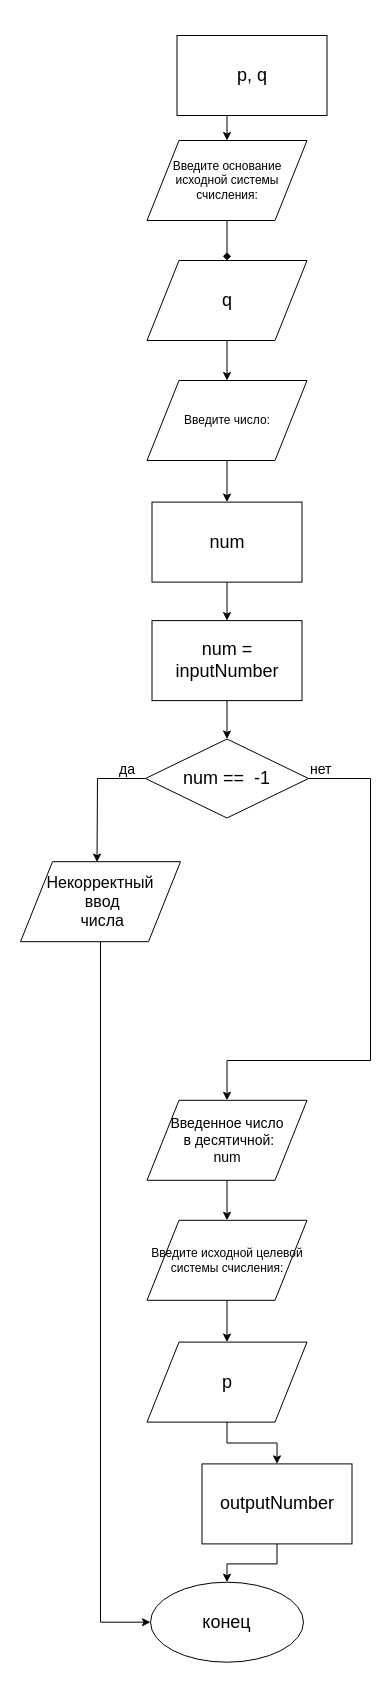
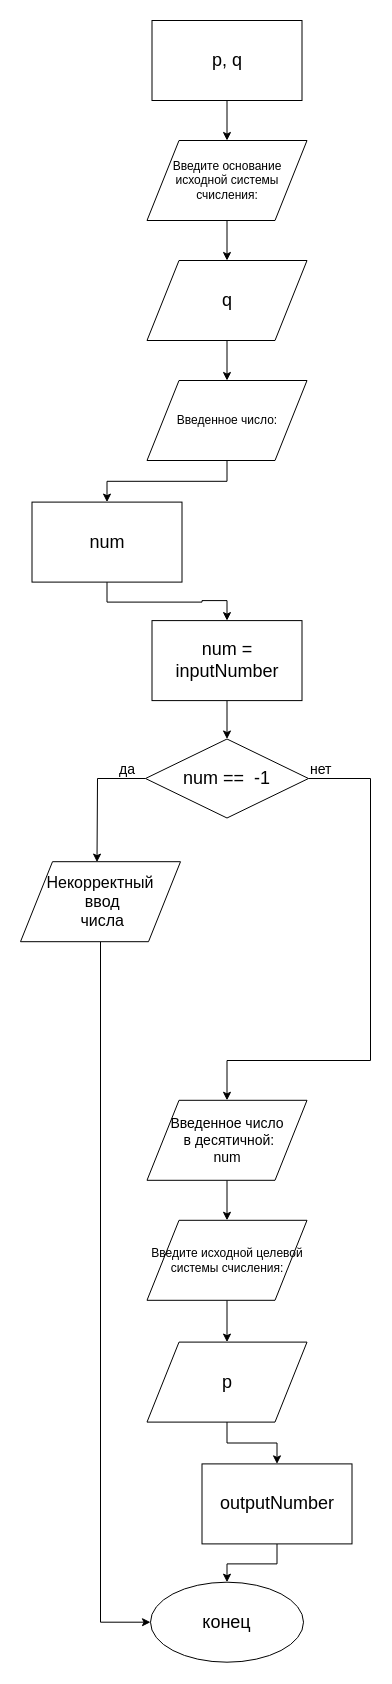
(252, 76) -> (227, 61)
(227, 251) -> (227, 252)
(228, 421) -> (228, 421)
(227, 542) -> (107, 542)
